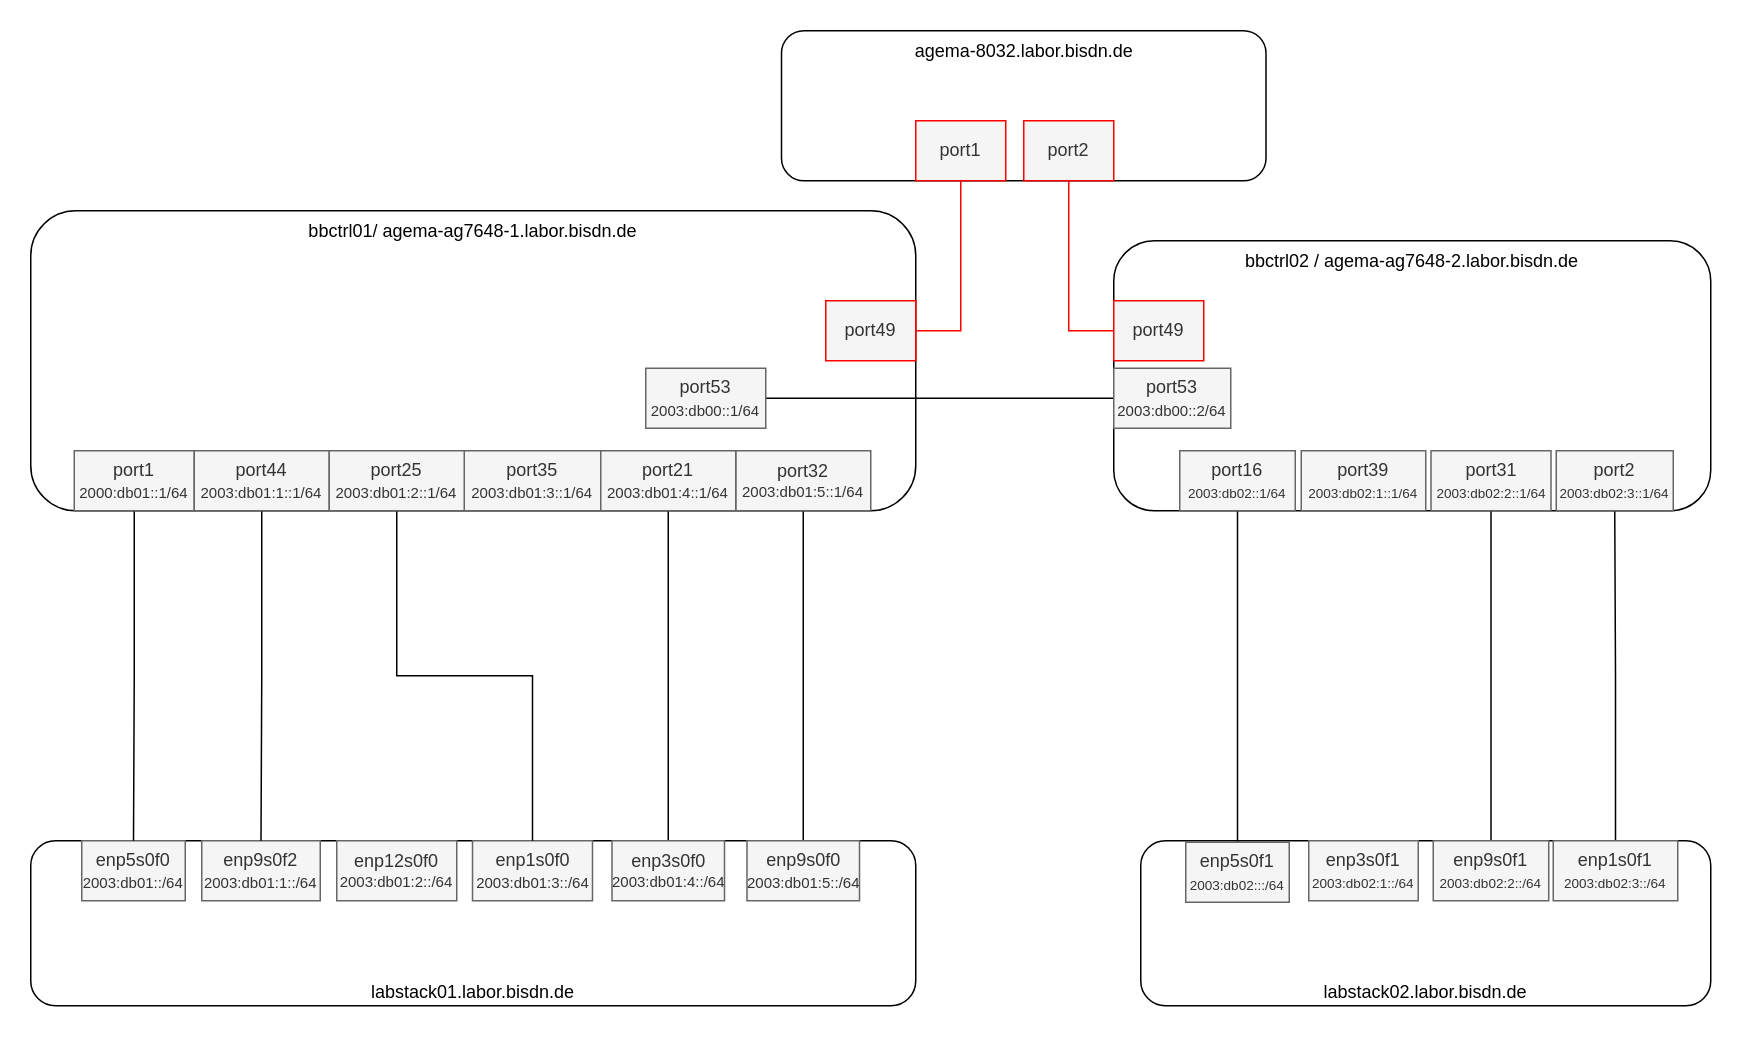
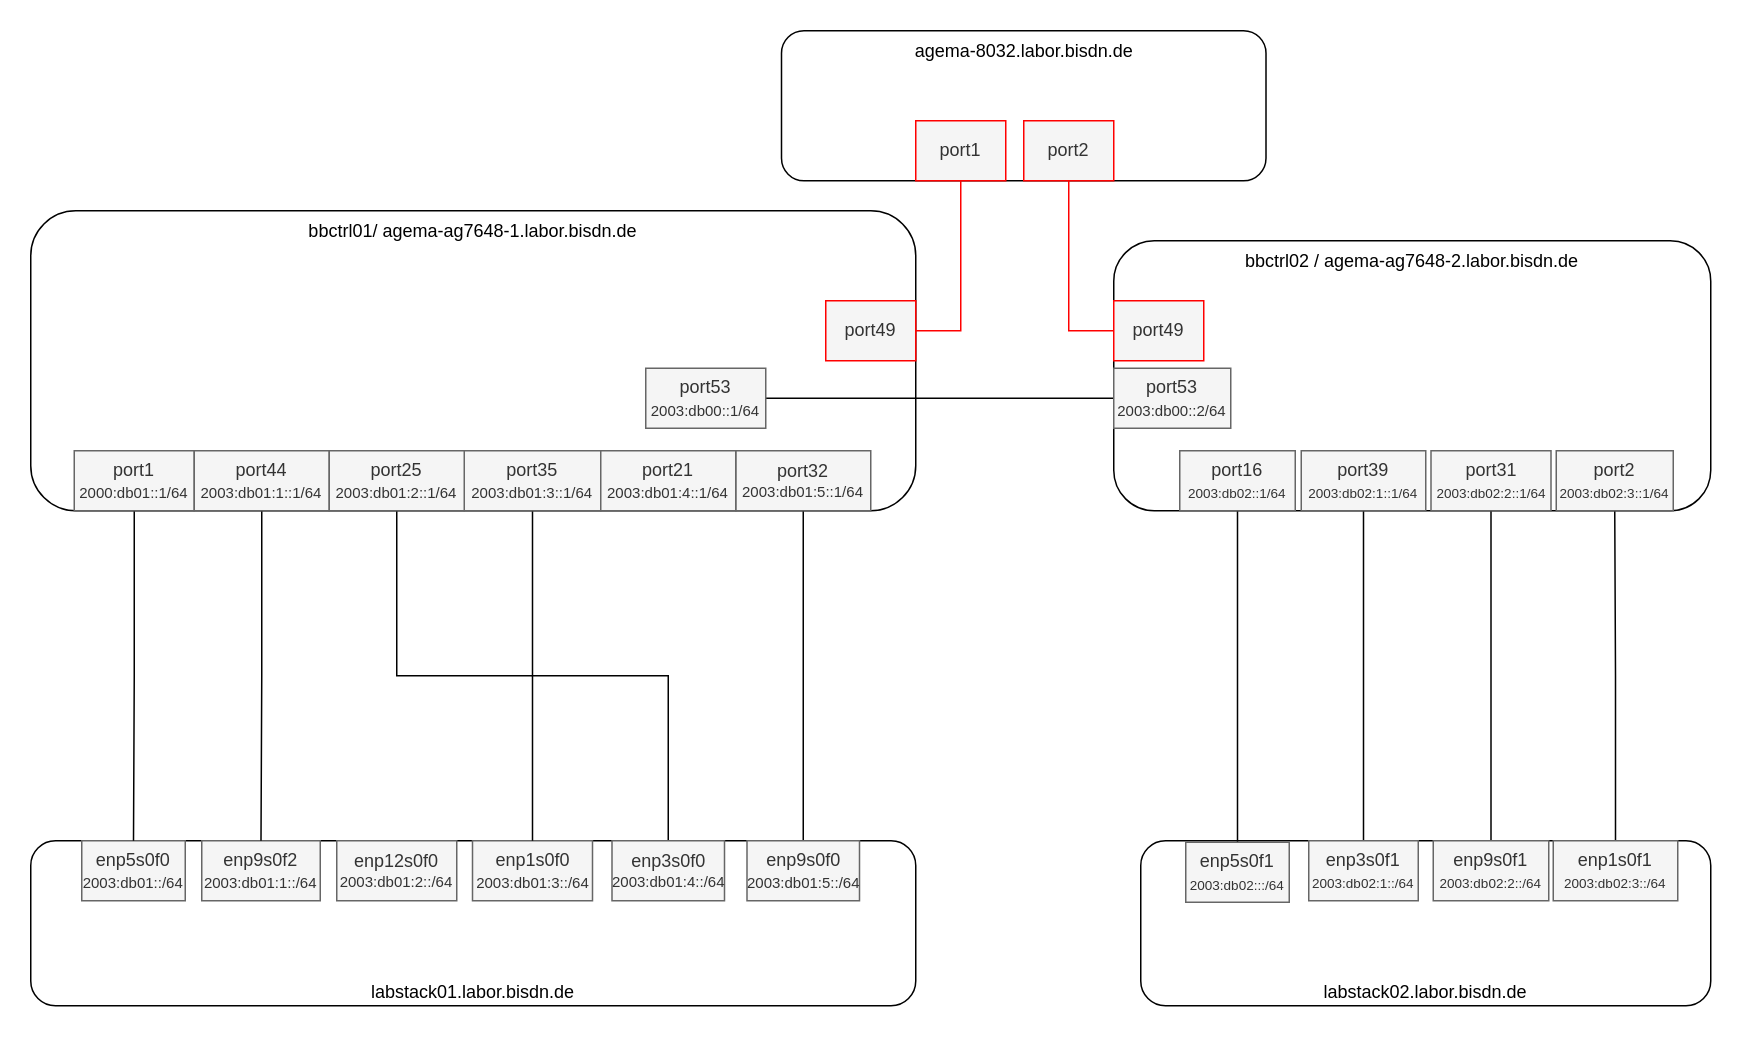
(668, 595) -> (533, 662)
none -> (1364, 676)
